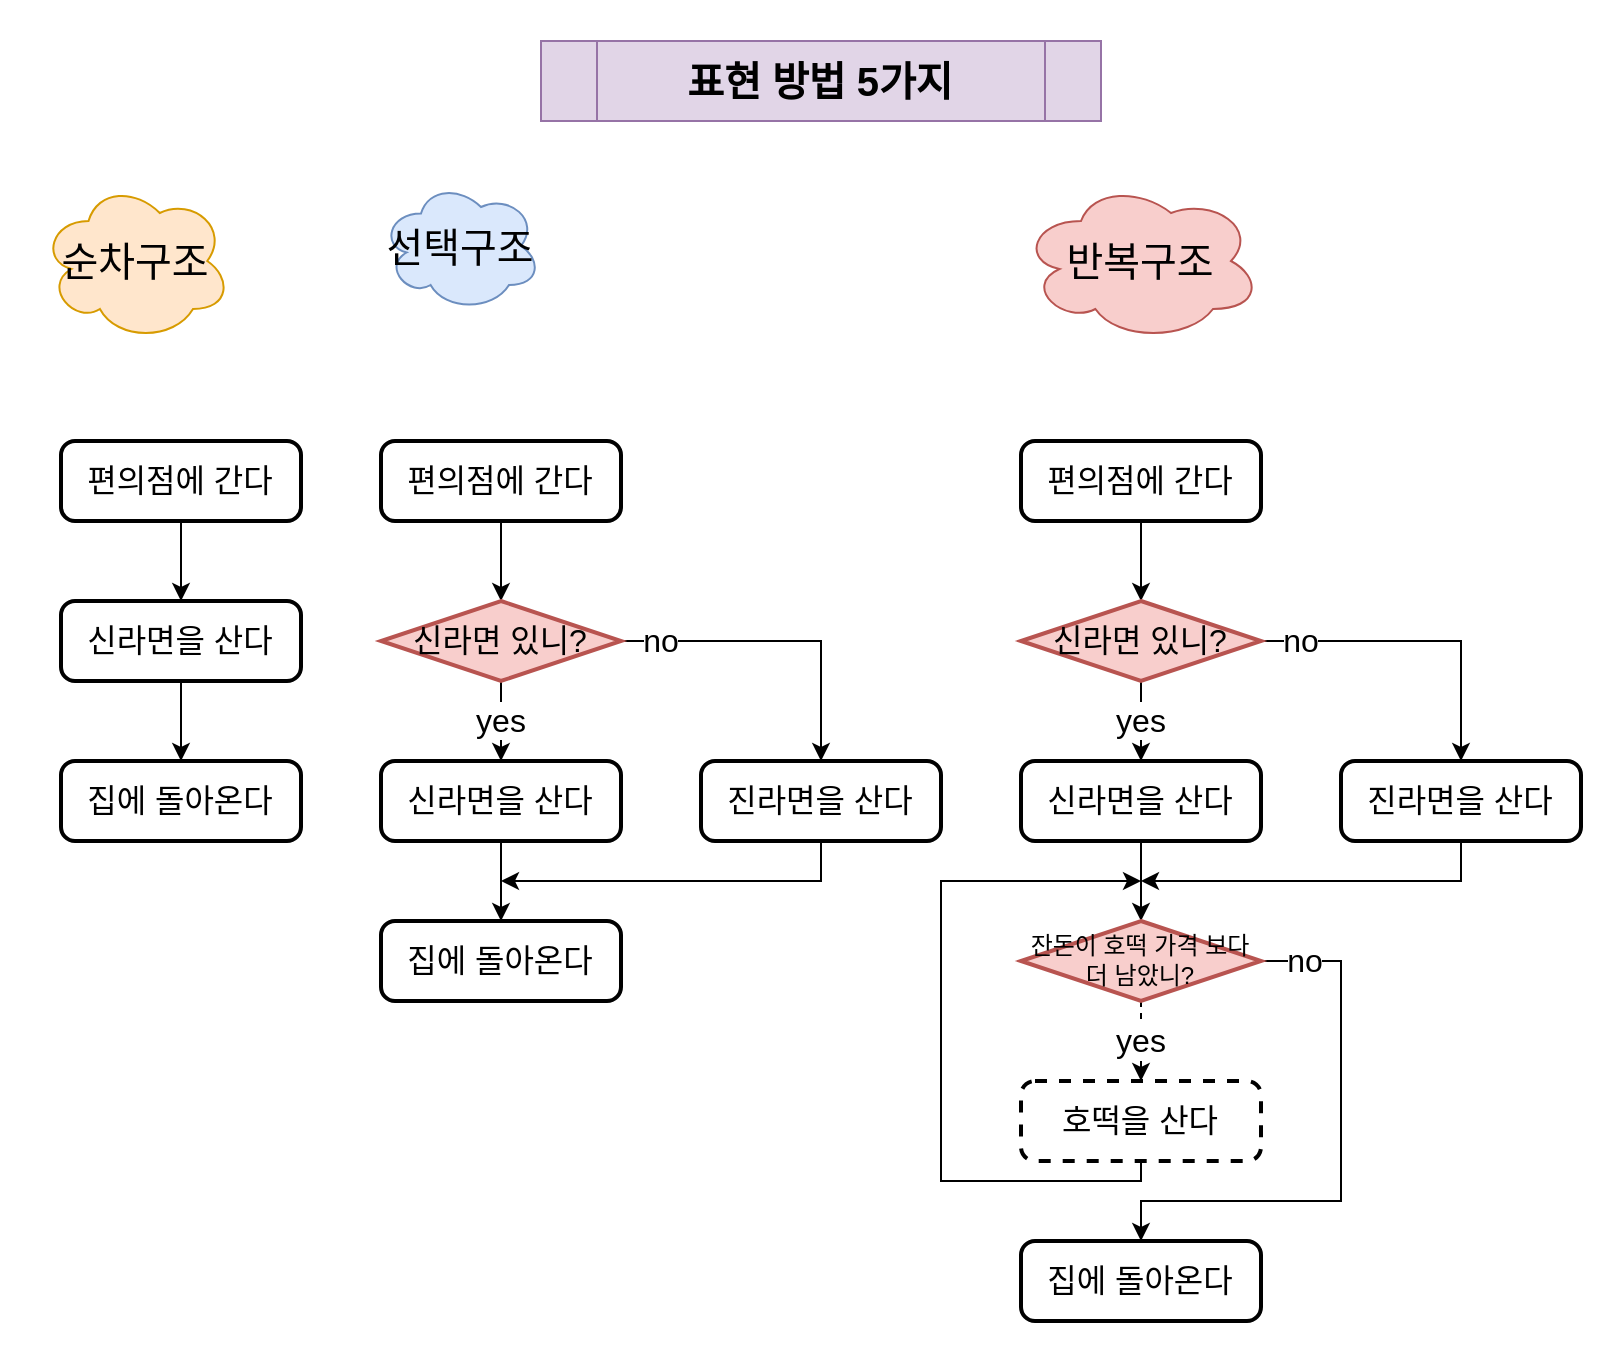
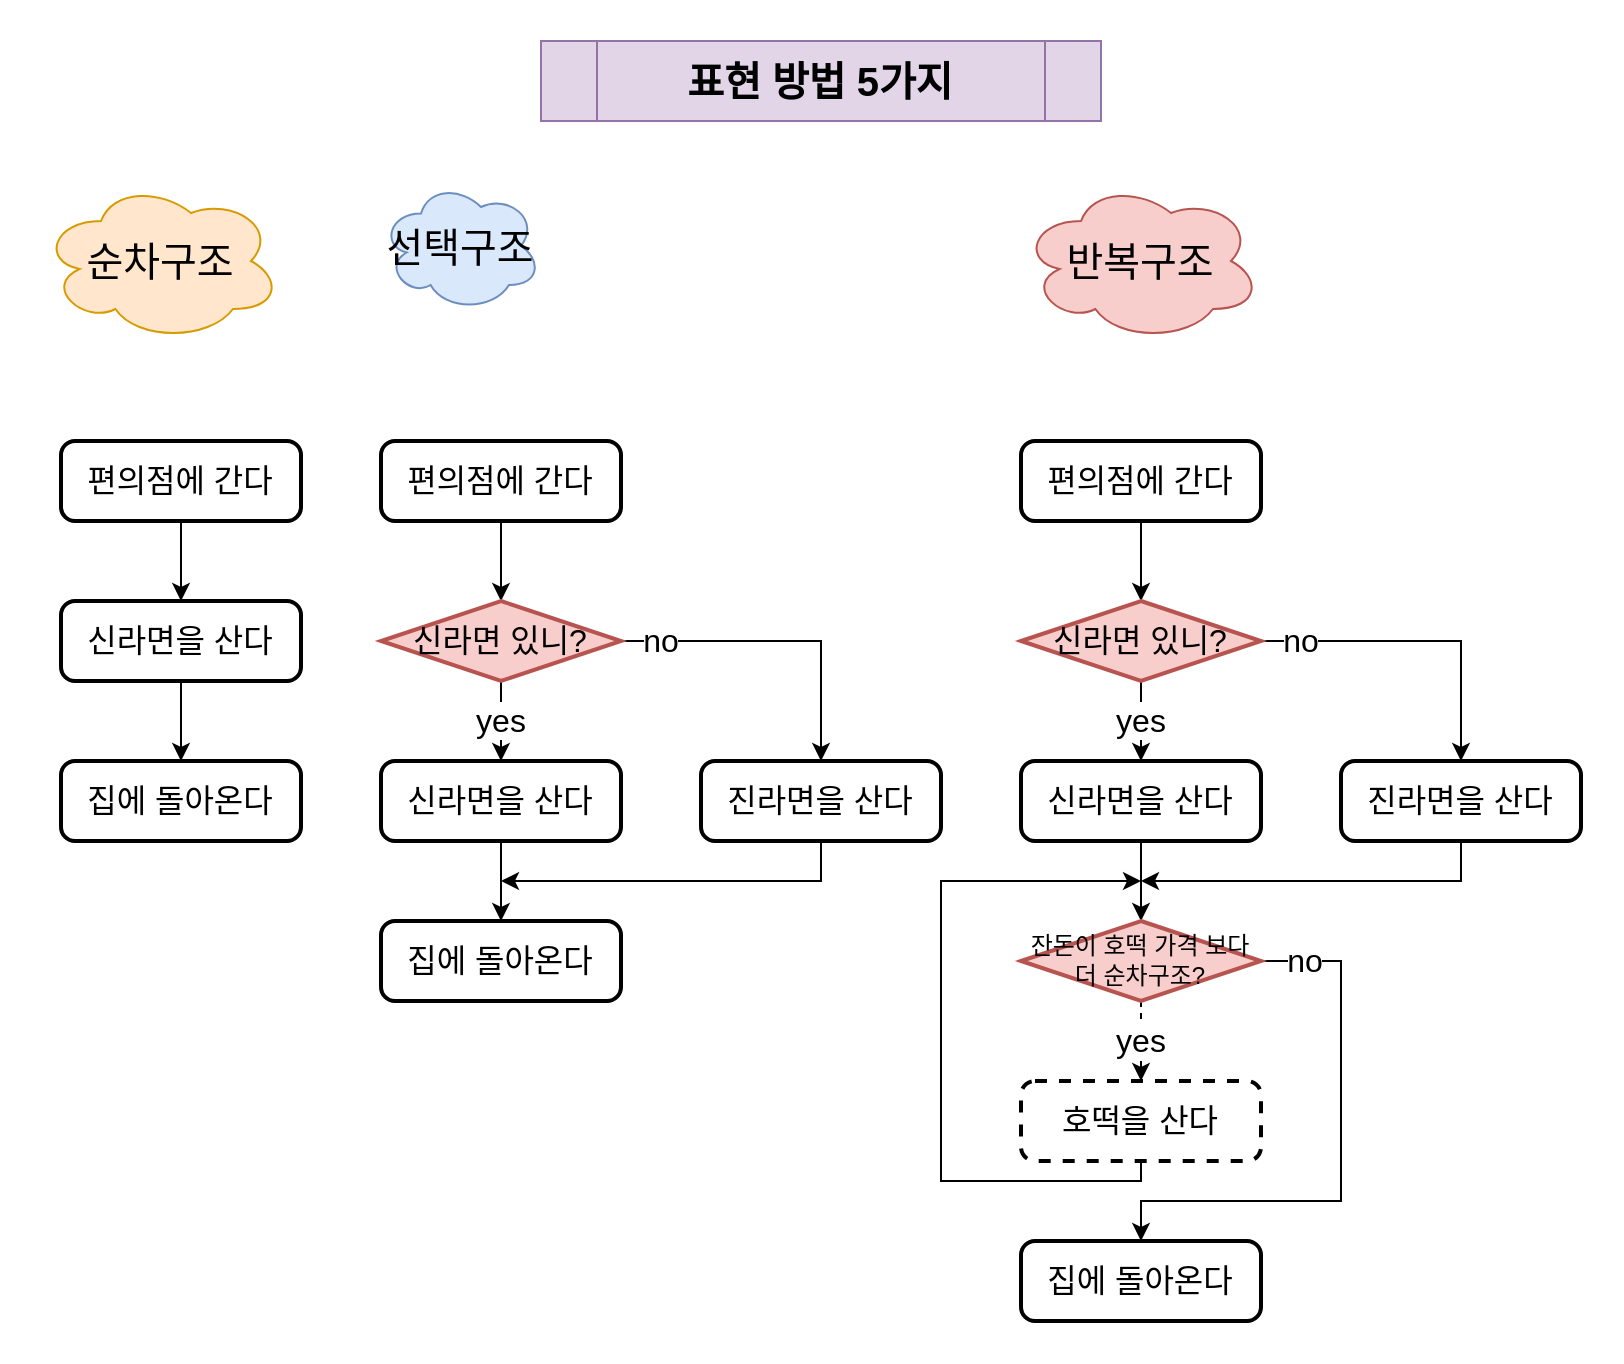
(136, 261) -> (161, 261)
(1141, 961) -> (1141, 961)
